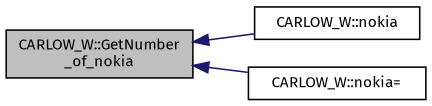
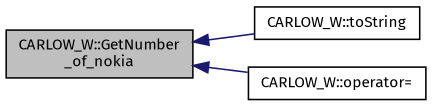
(337, 23) -> (337, 23)
(337, 83) -> (337, 83)
